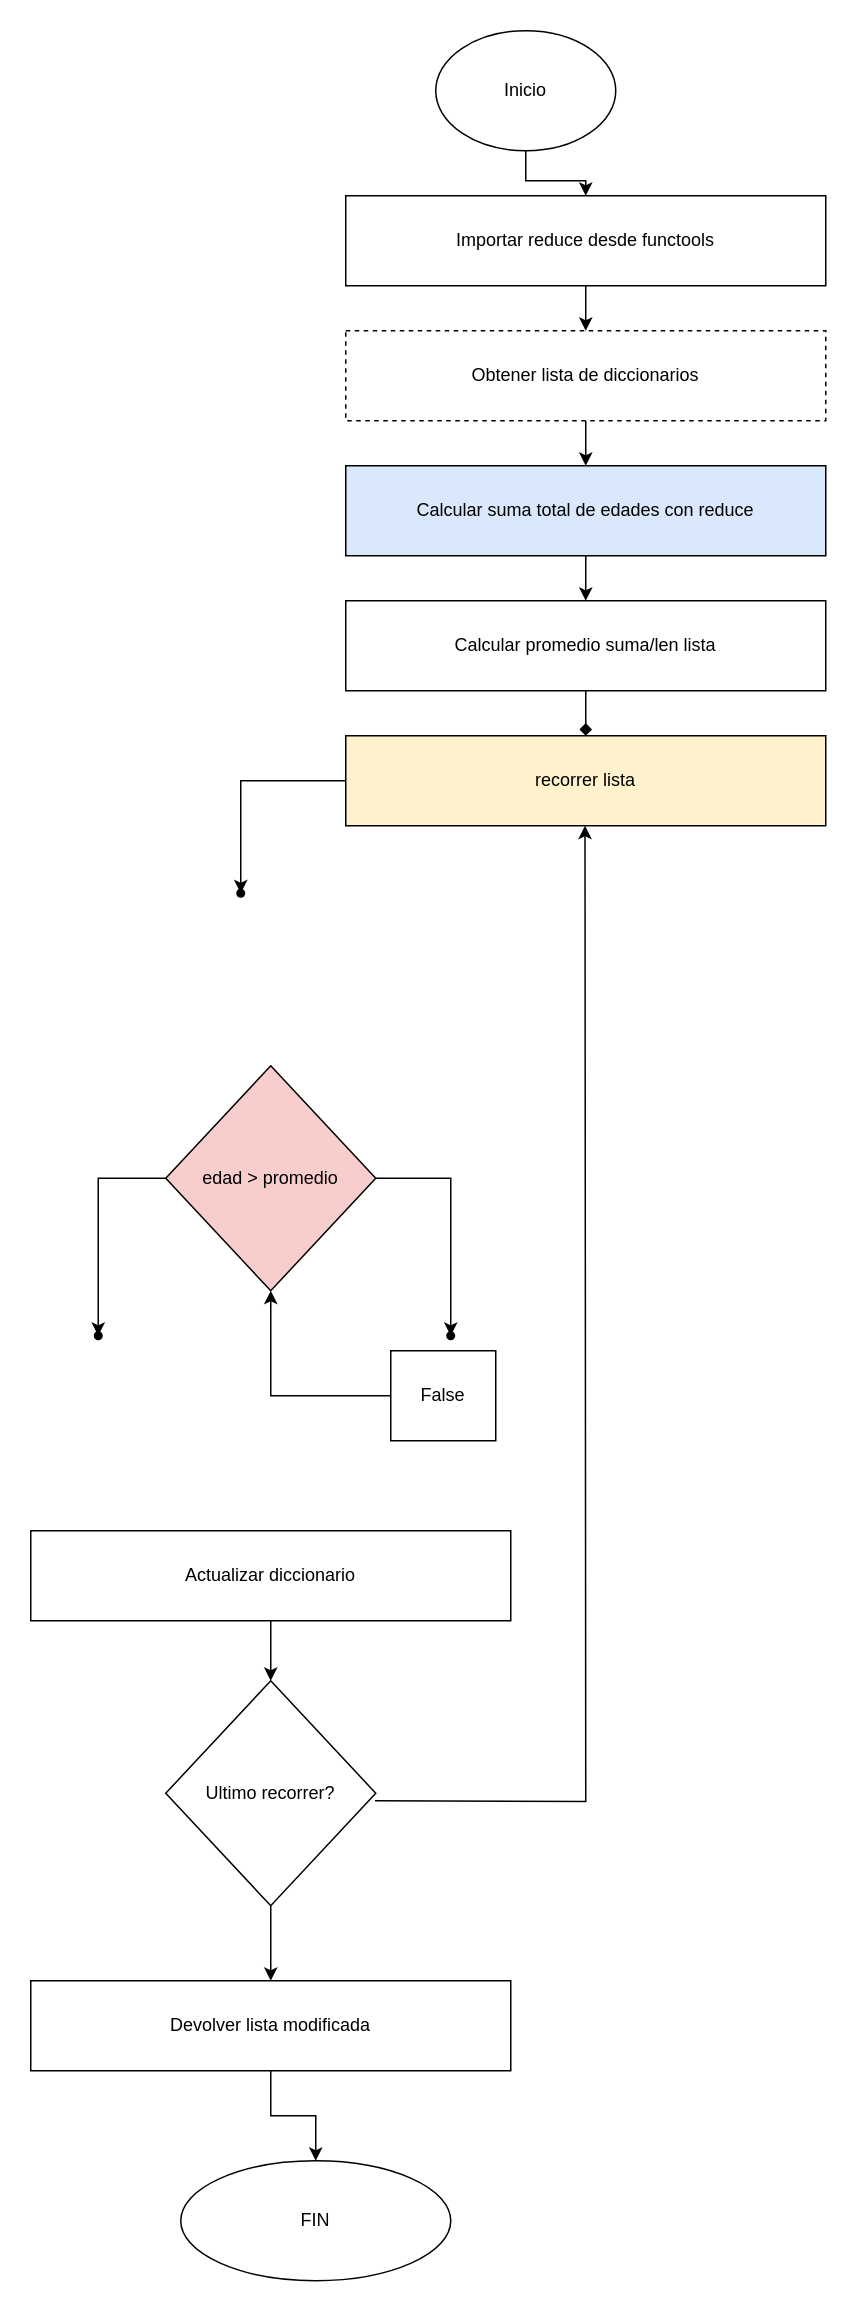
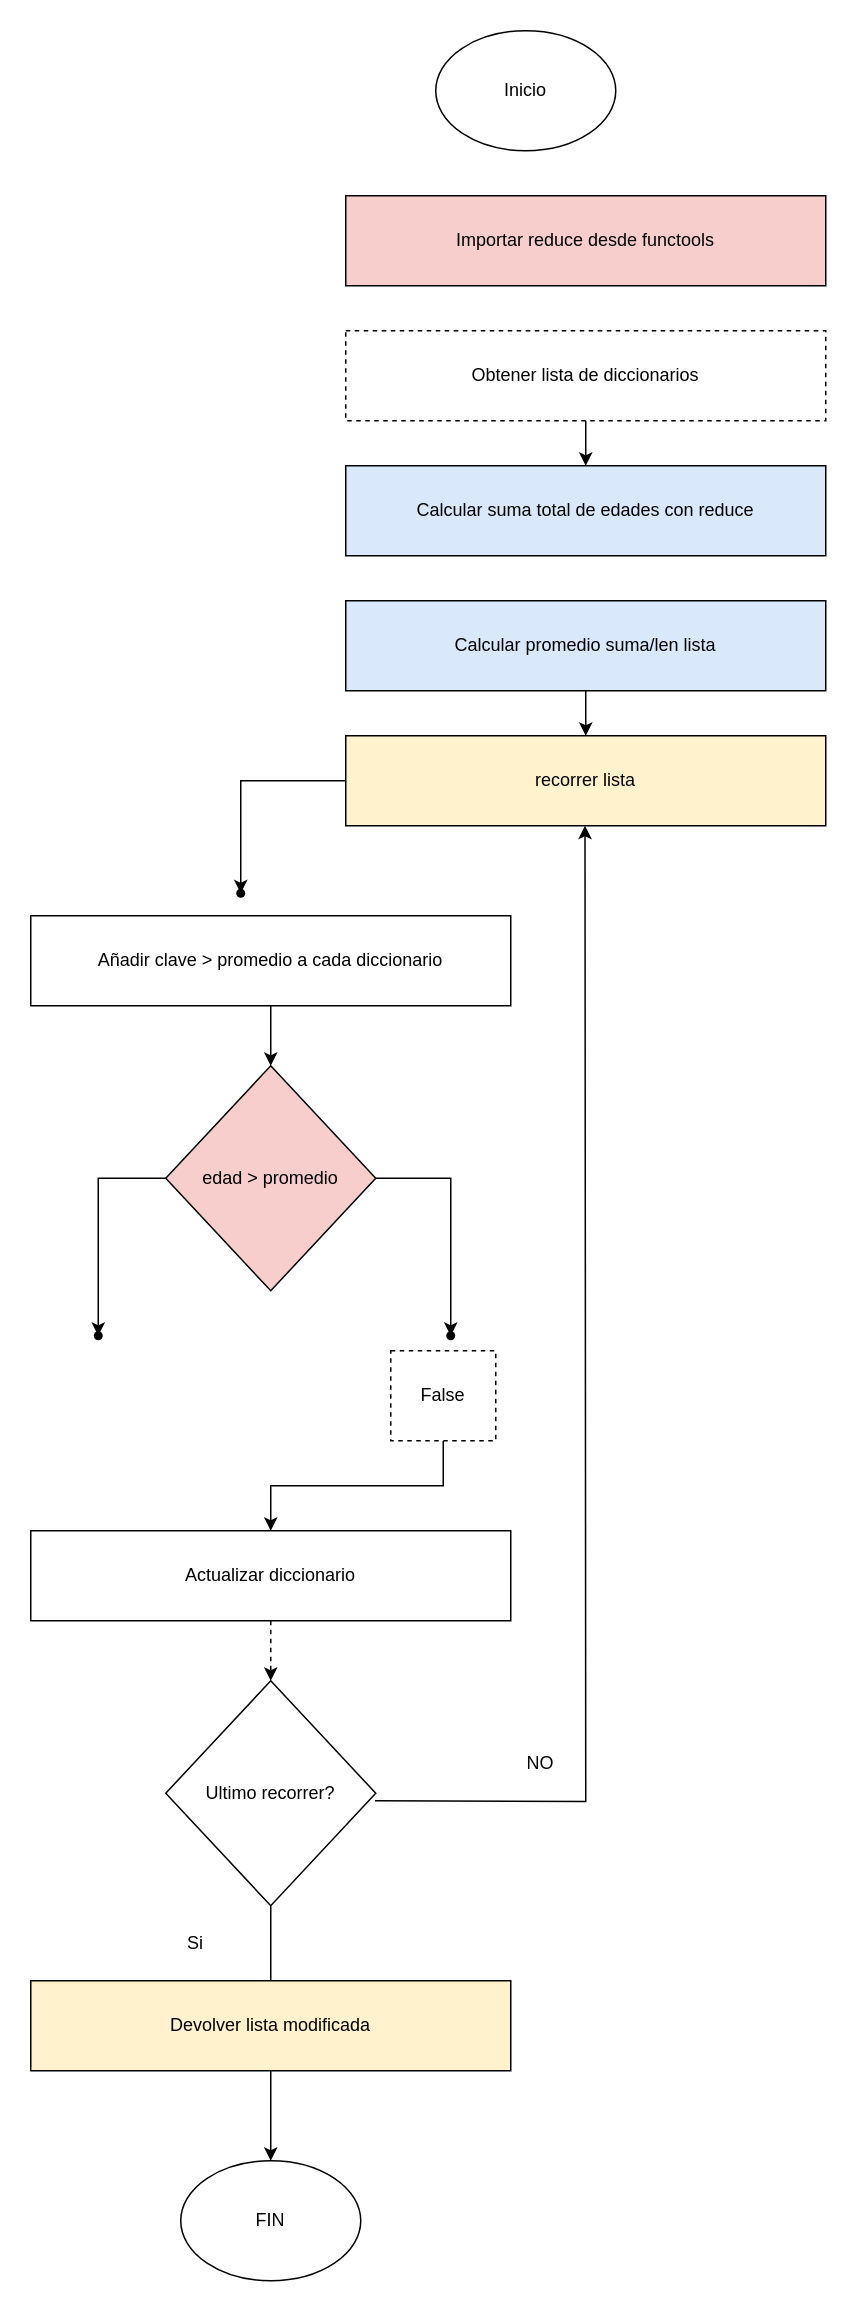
(543, 181) -> none
(586, 241) -> (586, 241)
(586, 314) -> none
(586, 584) -> none
(586, 646) -> (586, 646)
(586, 723) -> (586, 724)
none -> (271, 961)
none -> (271, 1031)
(284, 1396) -> (362, 1486)
(443, 1396) -> (443, 1396)
(271, 1645) -> (271, 1645)
none -> (541, 1763)
none -> (196, 1943)
(271, 1969) -> (271, 1973)
(271, 2026) -> (271, 2026)
(316, 2221) -> (271, 2221)
